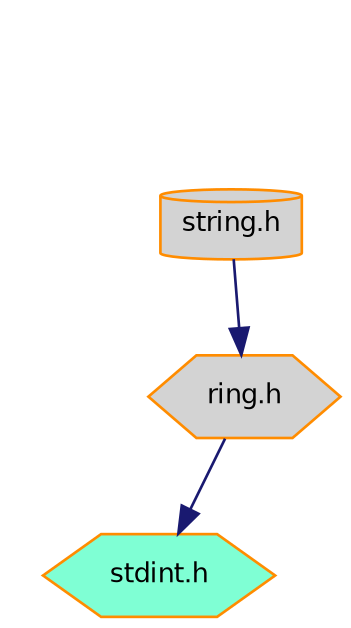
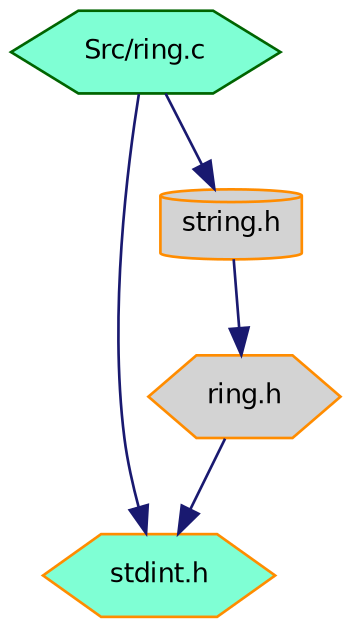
none -> (146, 52)
